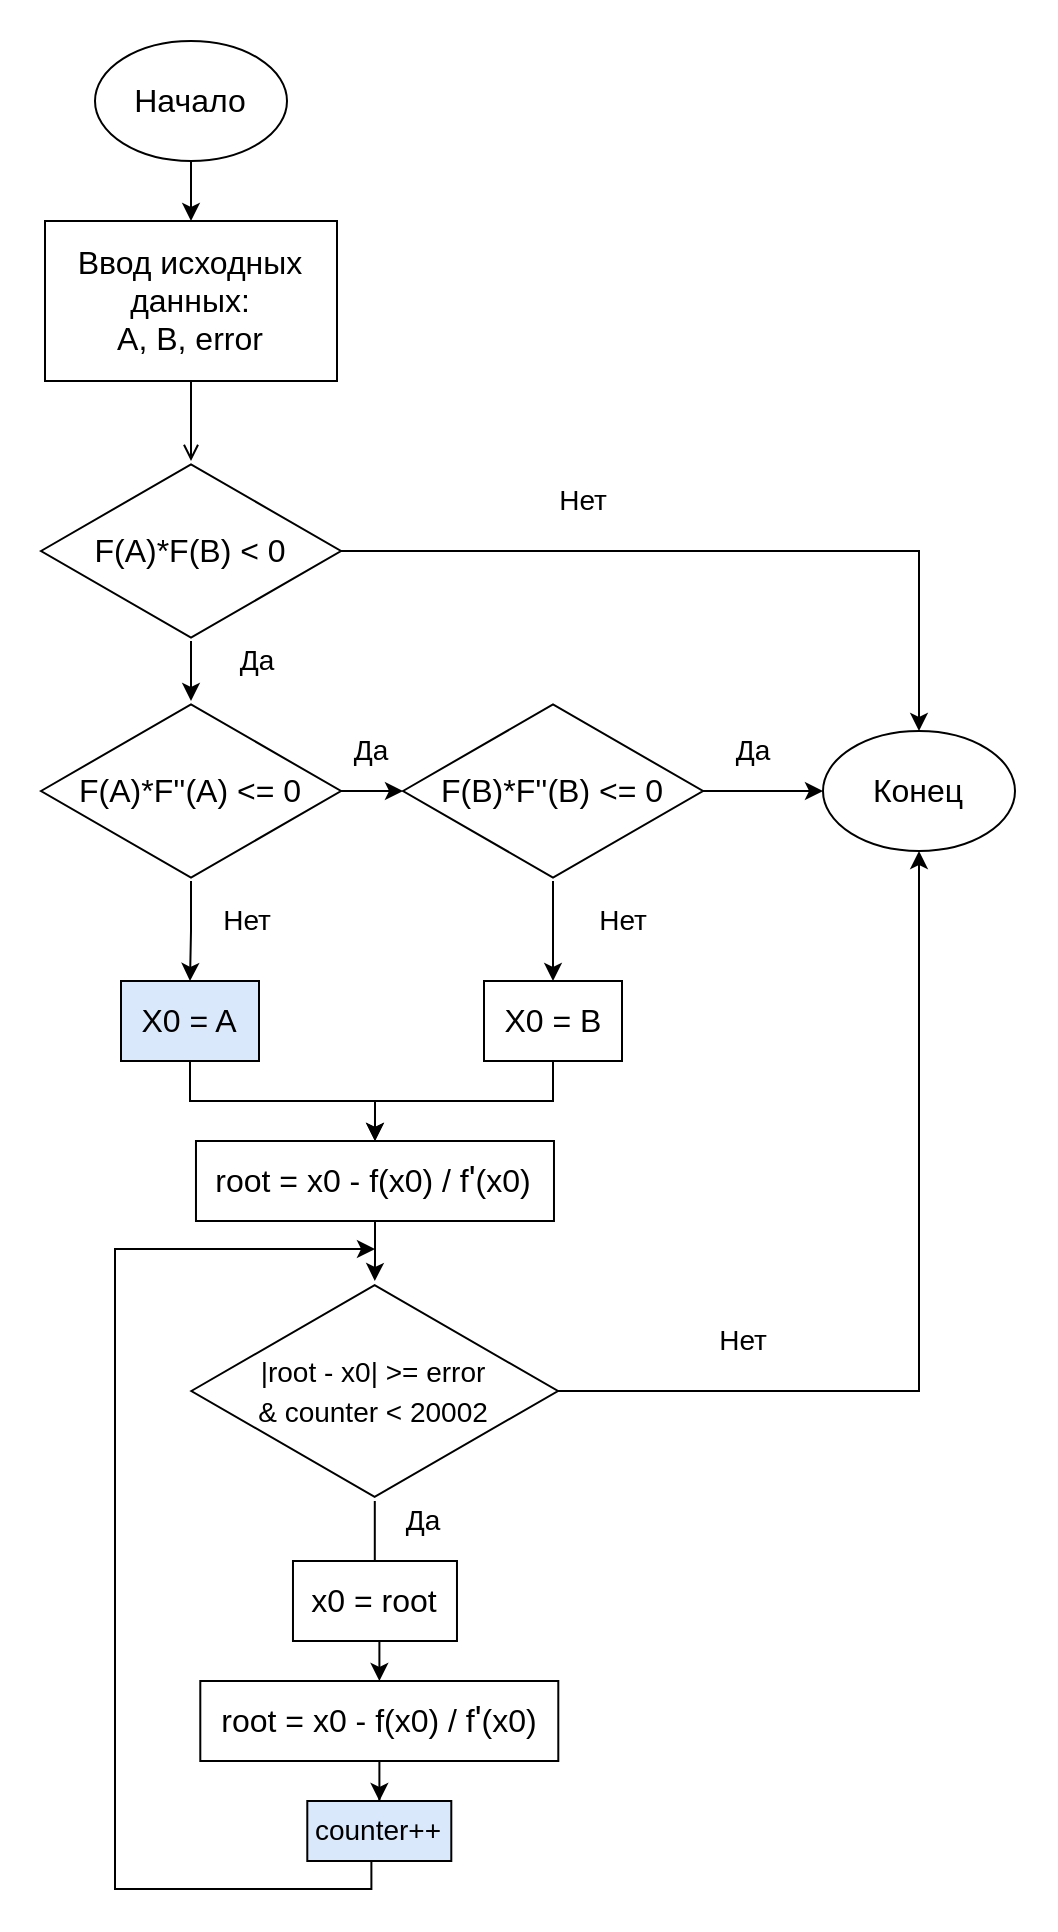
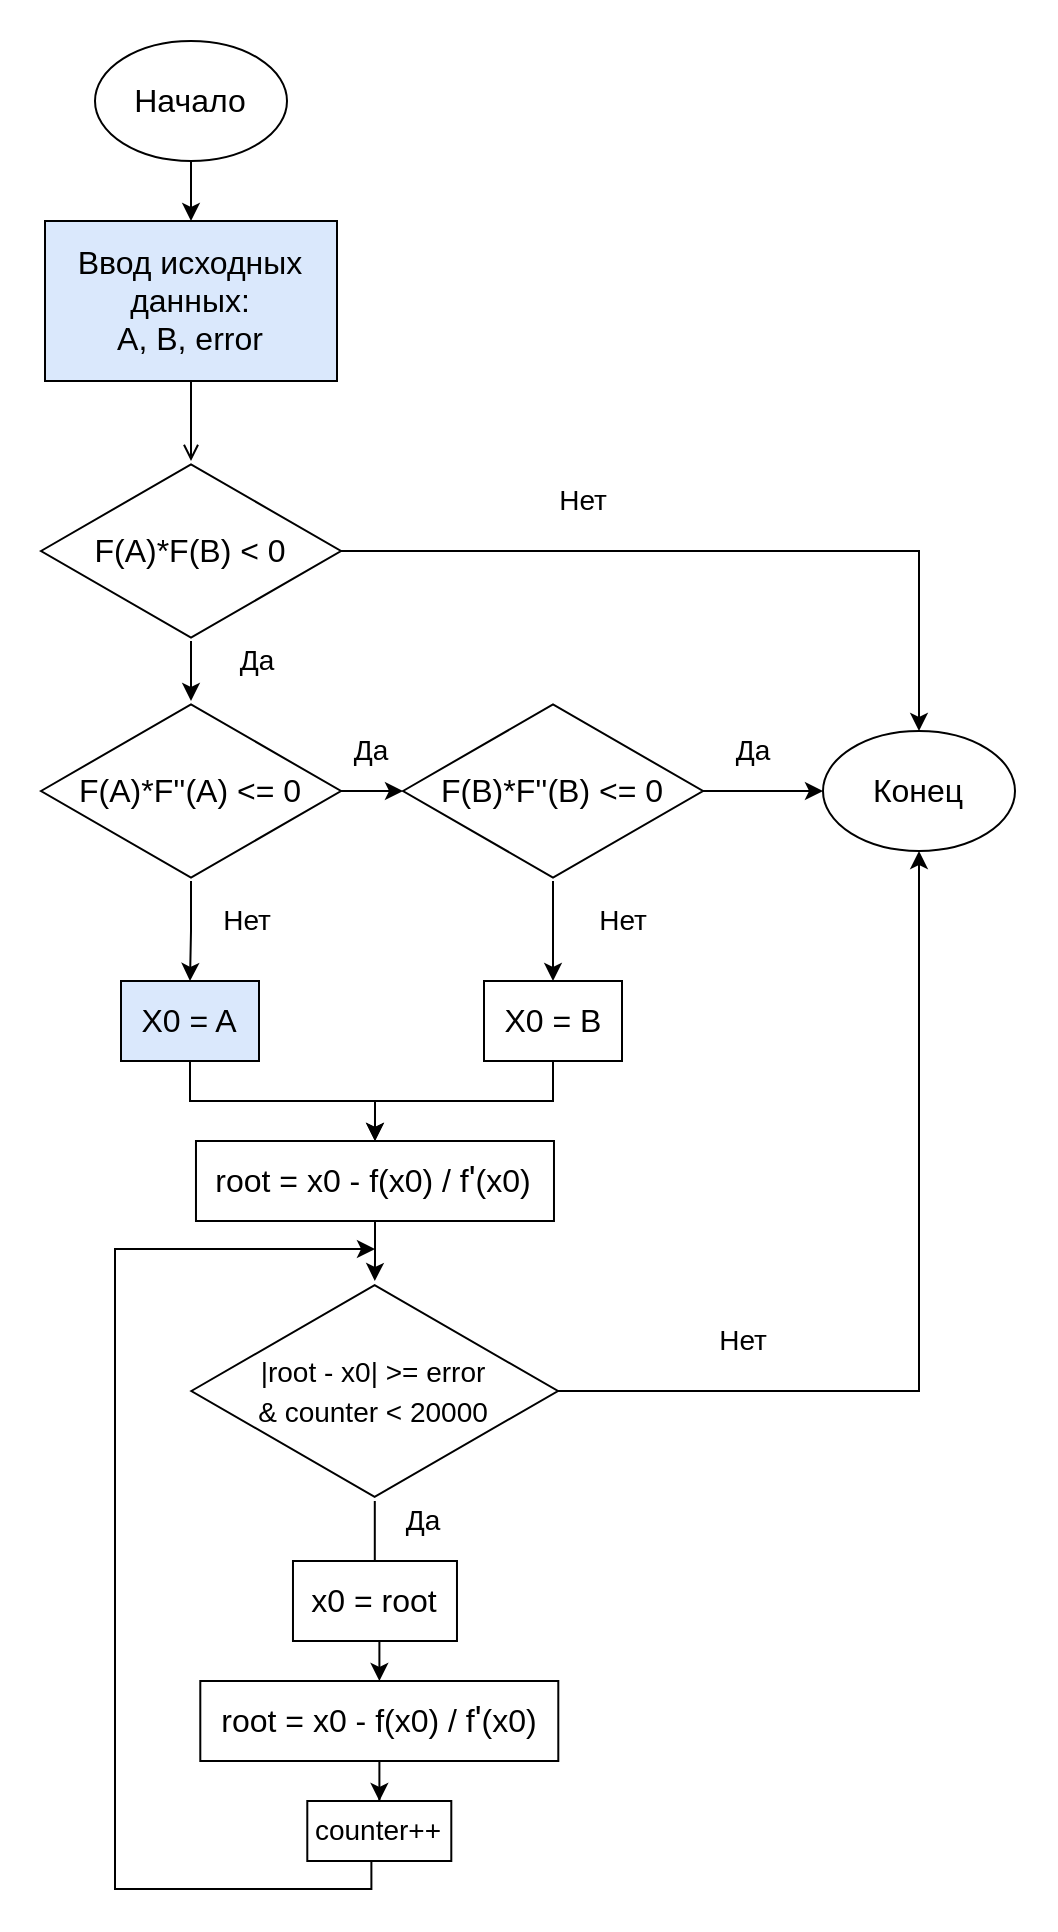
(191, 301) -> (191, 301)
(374, 1391) -> (374, 1391)
(379, 1831) -> (379, 1831)
